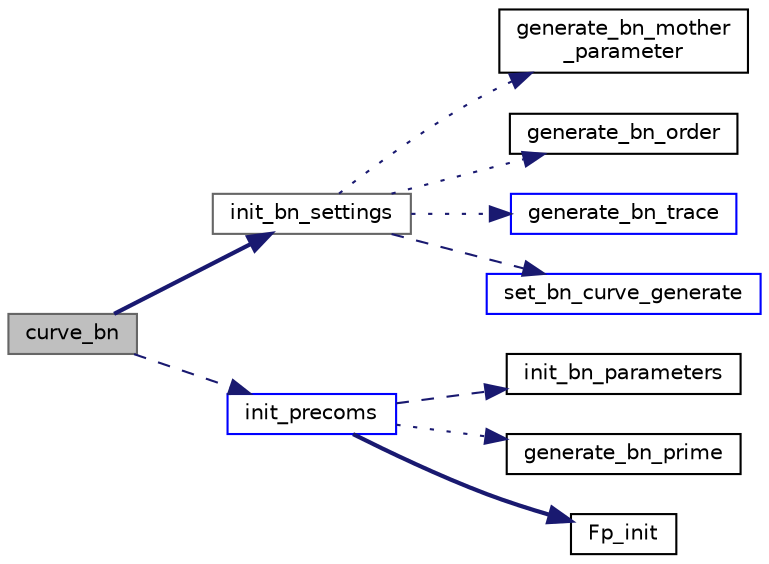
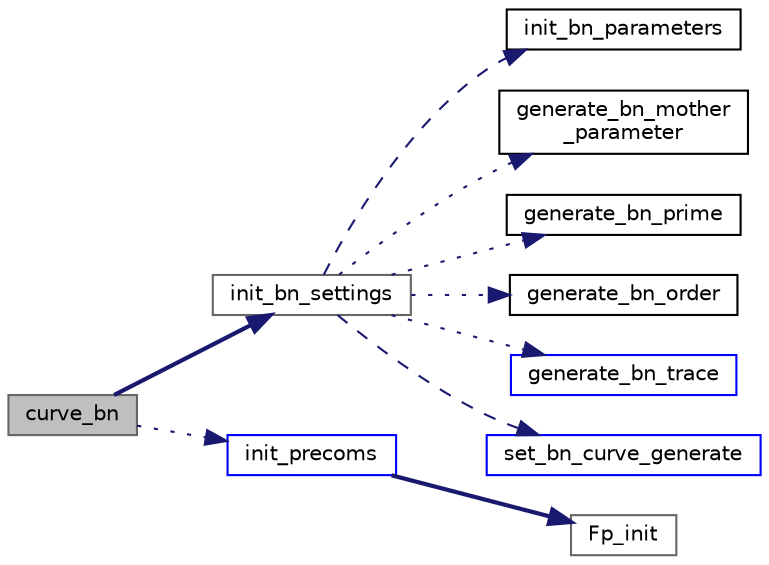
(182, 371) -> (171, 432)
(441, 398) -> (401, 154)
(441, 430) -> (458, 258)
(624, 534) -> (624, 535)
